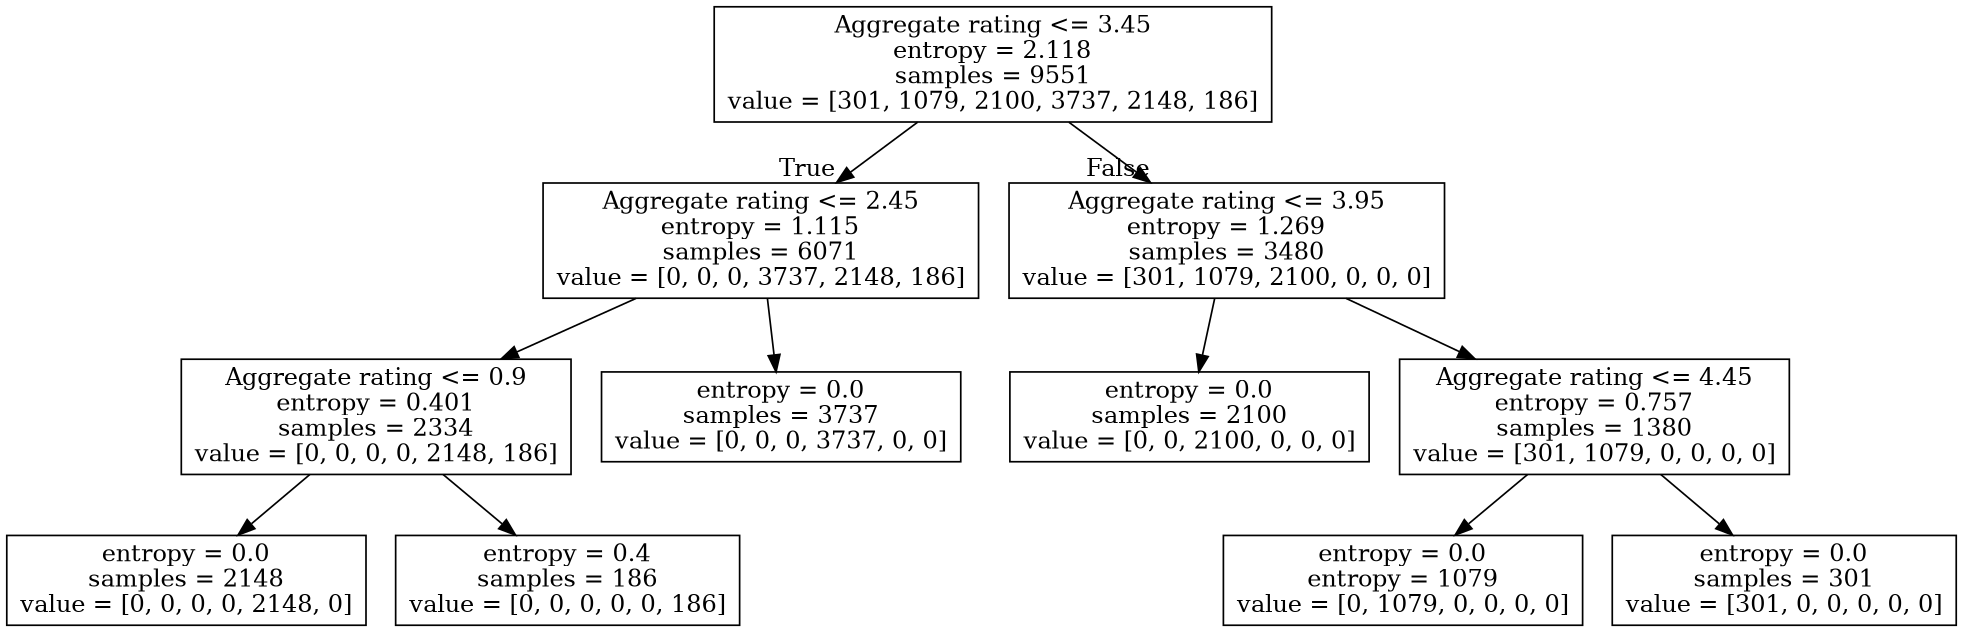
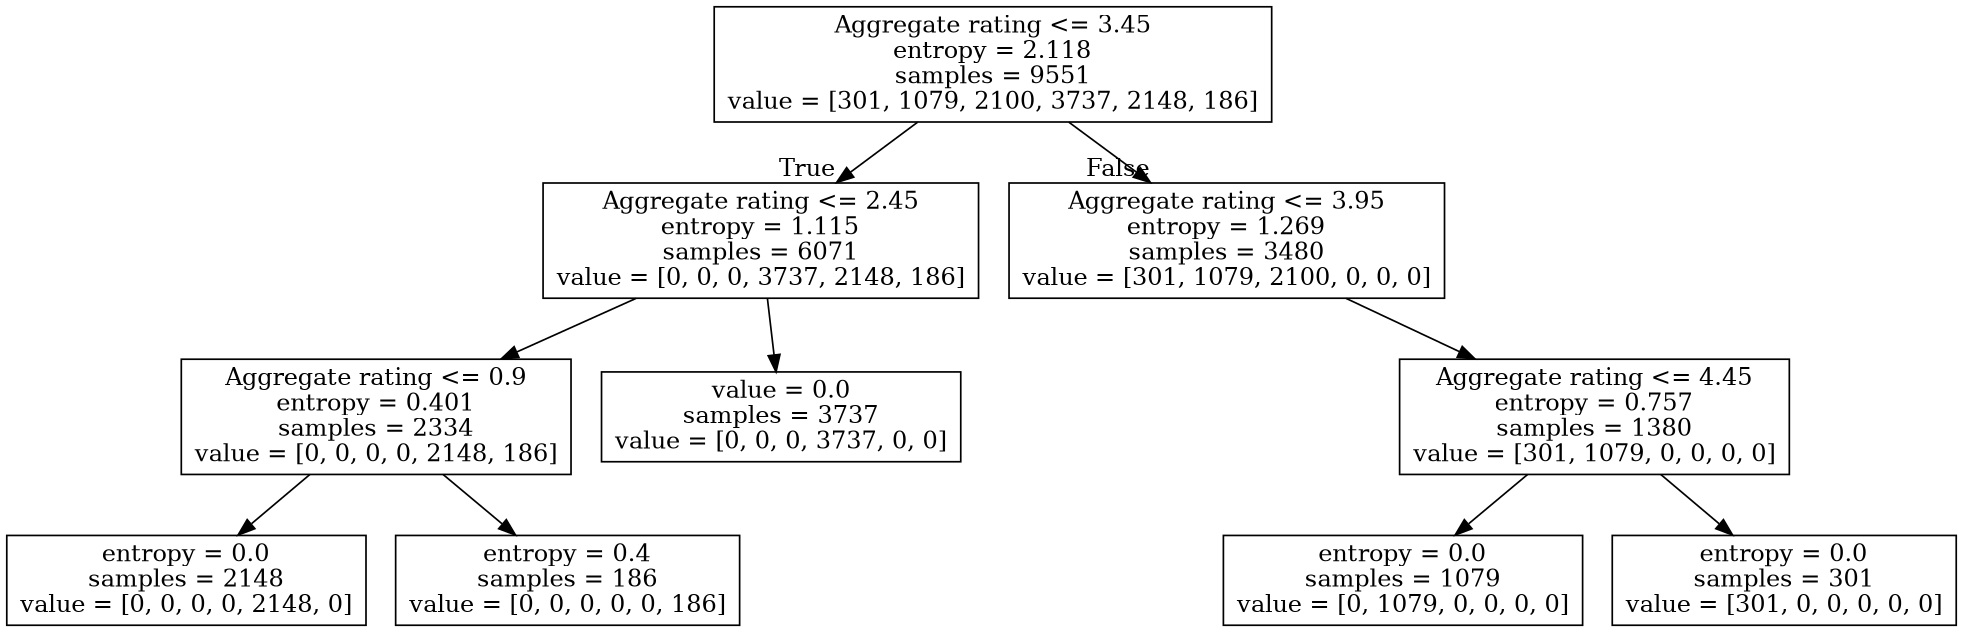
(781, 417) -> (781, 417)
(1190, 417) -> none
(1403, 580) -> (1403, 580)
